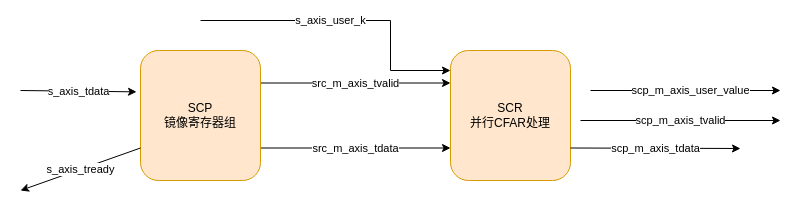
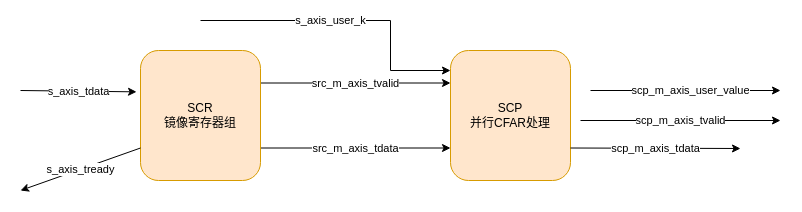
(201, 116) -> (201, 116)
(511, 116) -> (511, 116)
